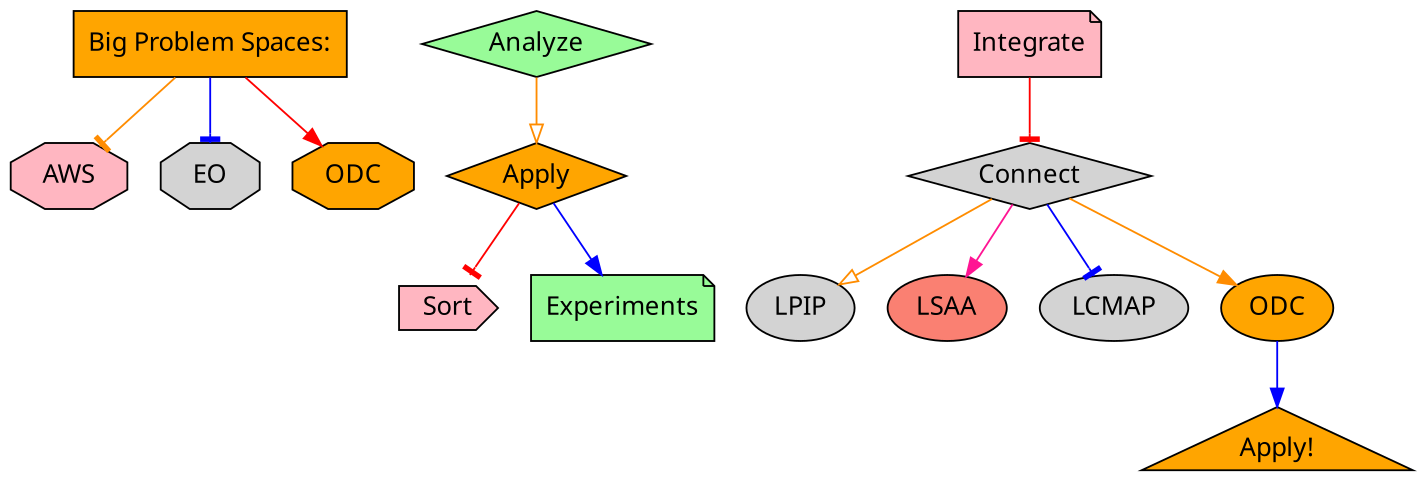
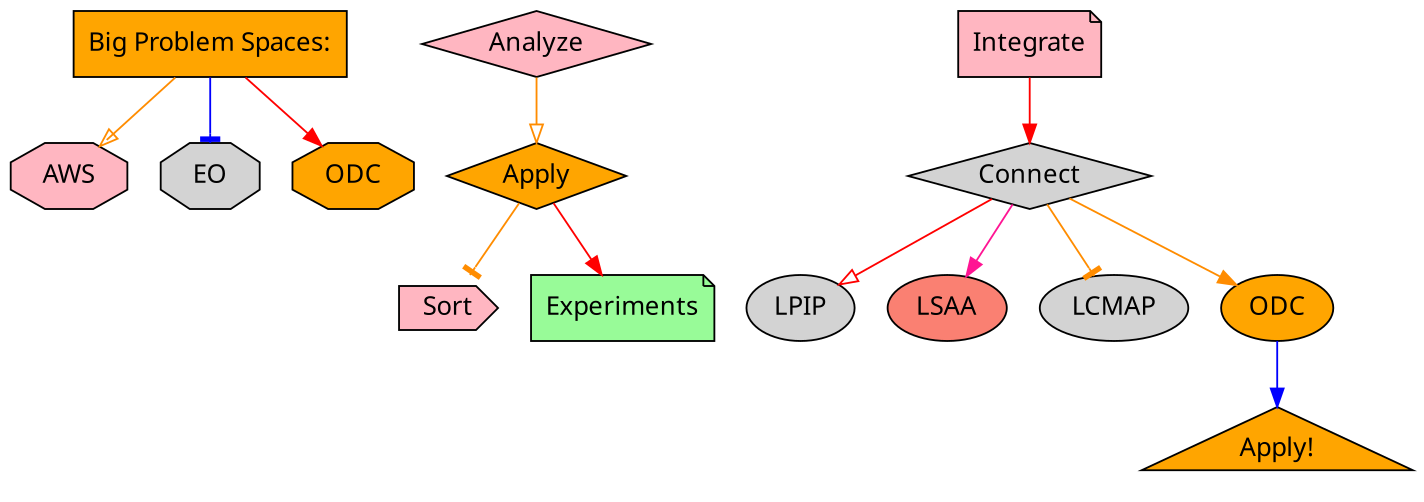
(537, 44) -> (537, 44)
(1030, 106) -> (1030, 106)
(141, 109) -> (141, 109)
(573, 231) -> (573, 231)
(497, 235) -> (497, 235)
(1068, 236) -> (1068, 236)
(924, 237) -> (924, 237)
